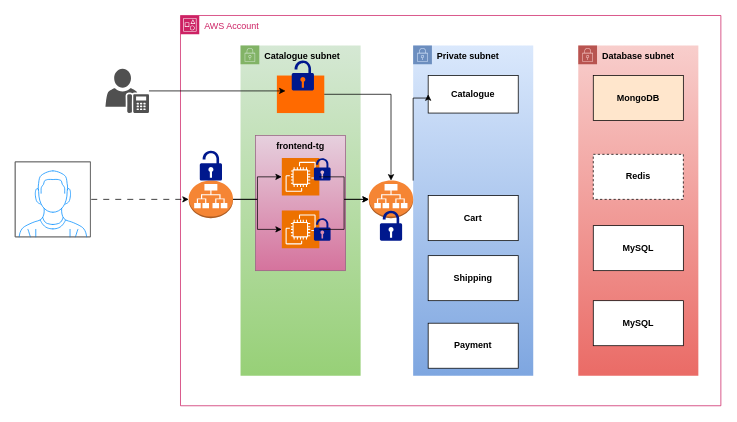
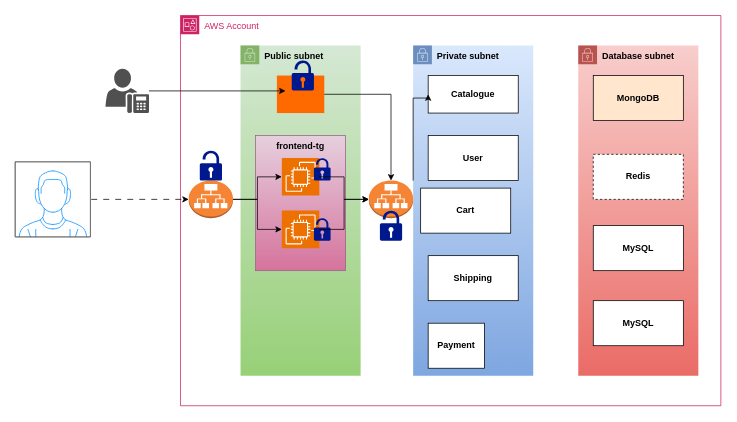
(302, 56) -> (294, 56)
none -> (473, 158)
(473, 218) -> (465, 210)
(473, 345) -> (456, 345)
